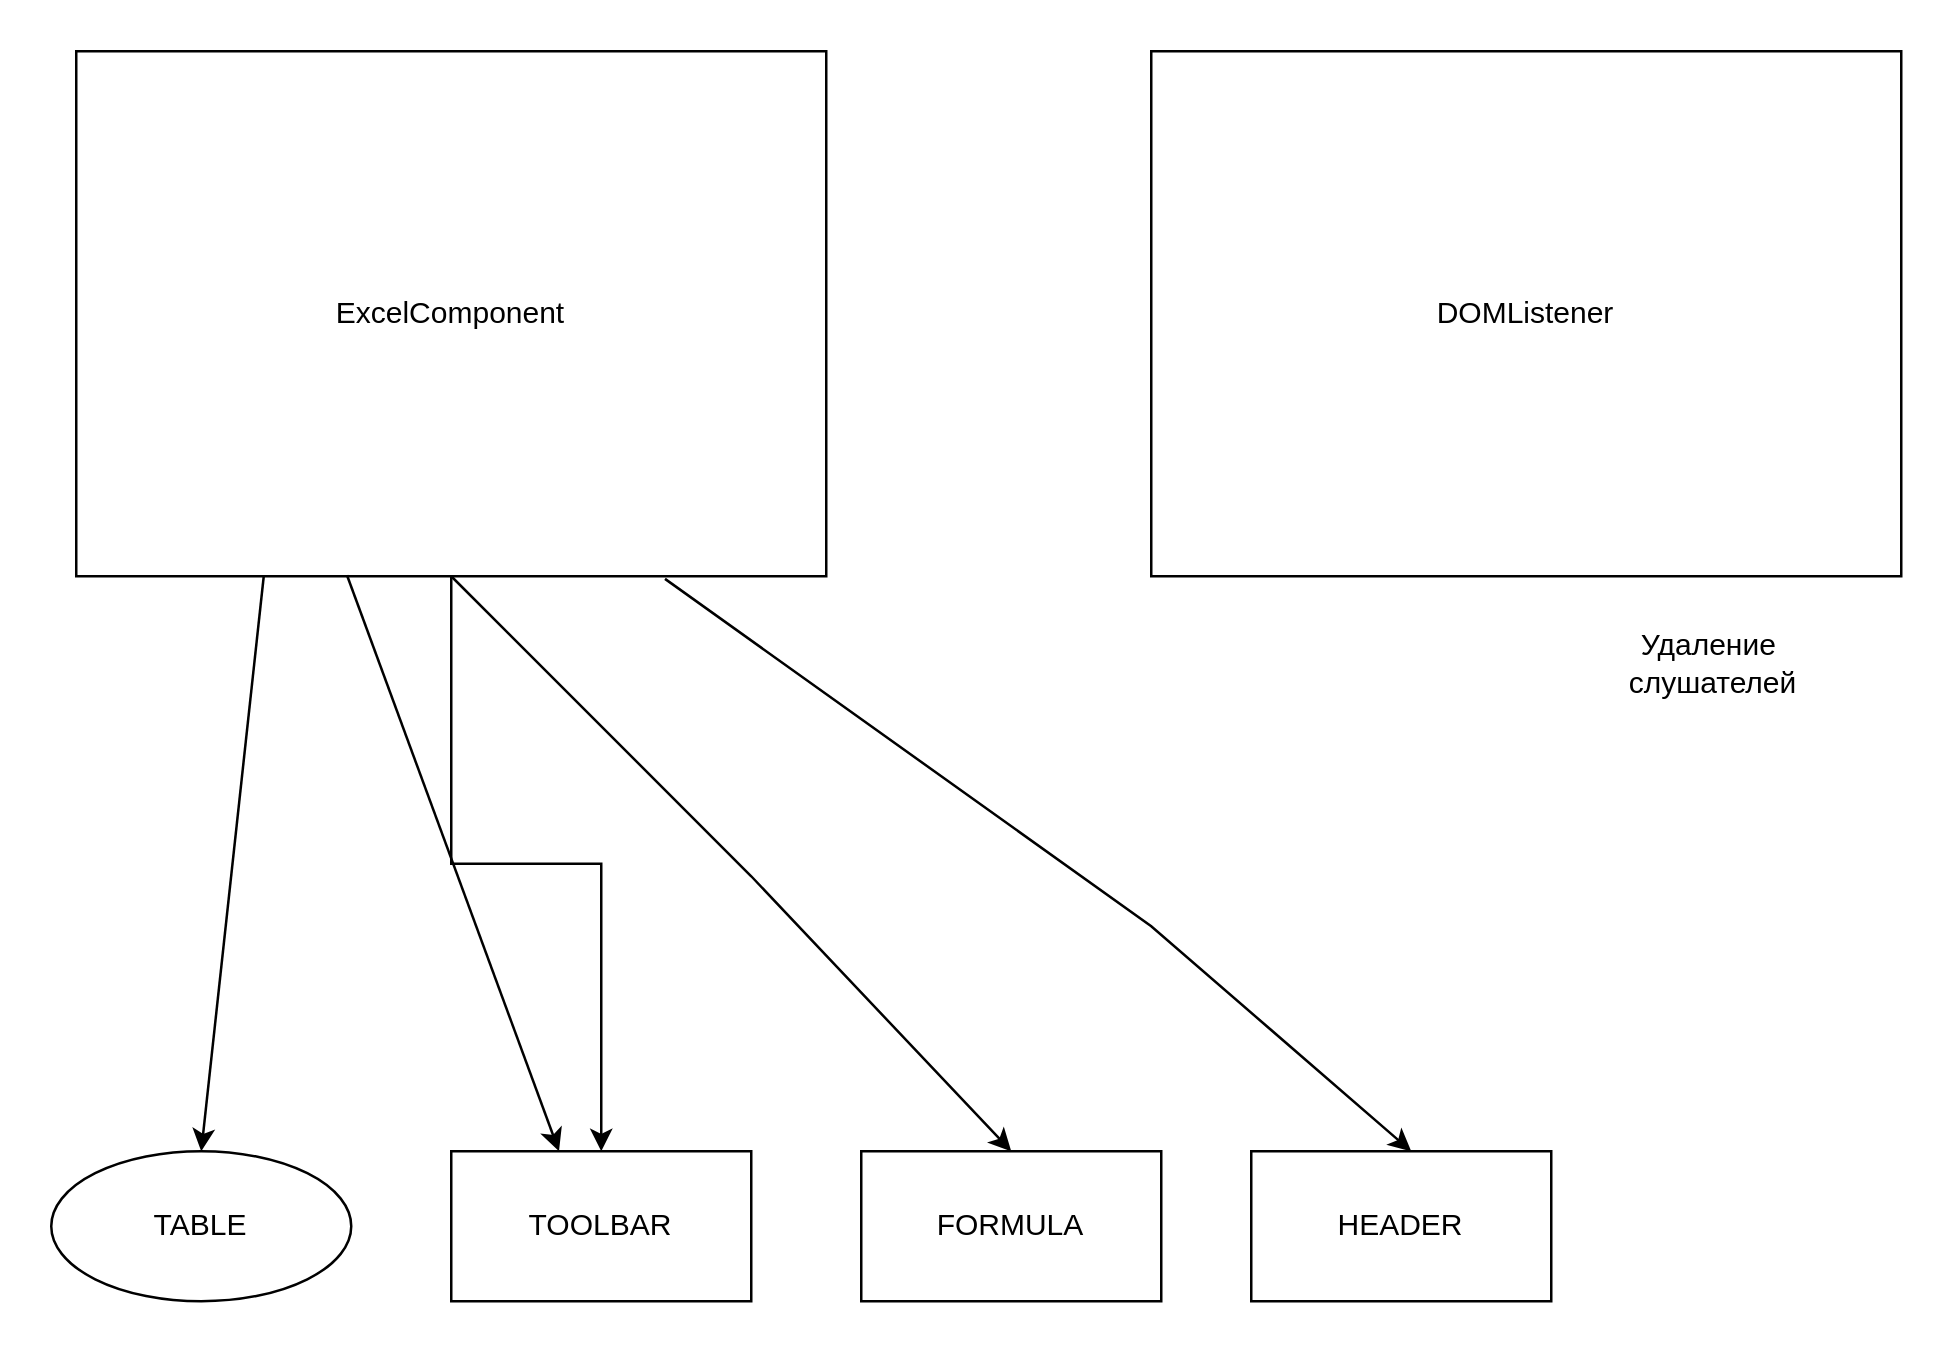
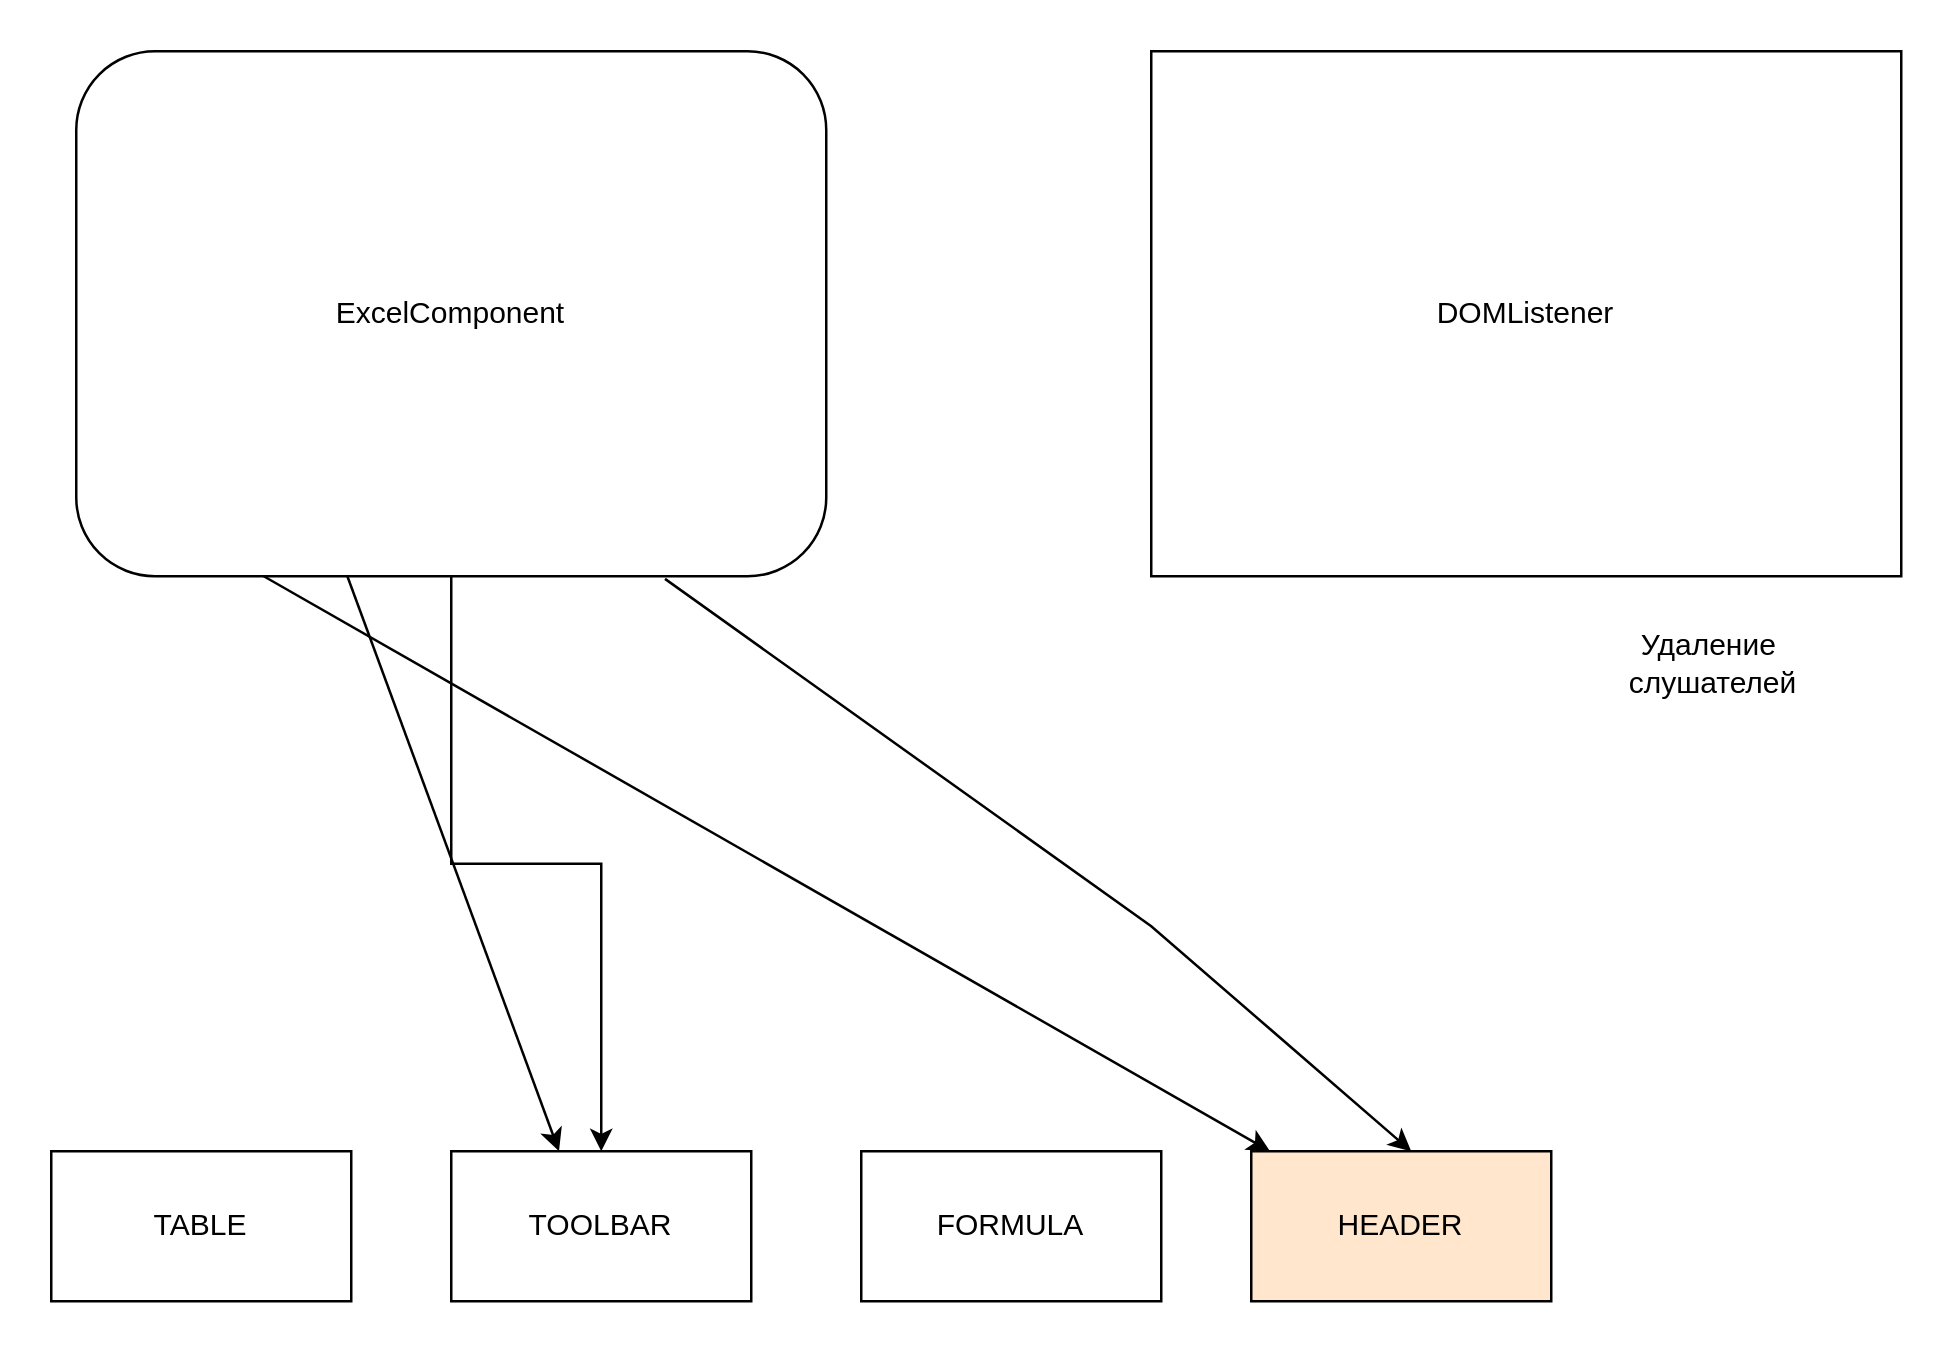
(451, 314) -> (451, 314)
(233, 856) -> (984, 988)
(856, 987) -> none
(201, 1226) -> (201, 1226)
(1401, 1226) -> (1401, 1226)
